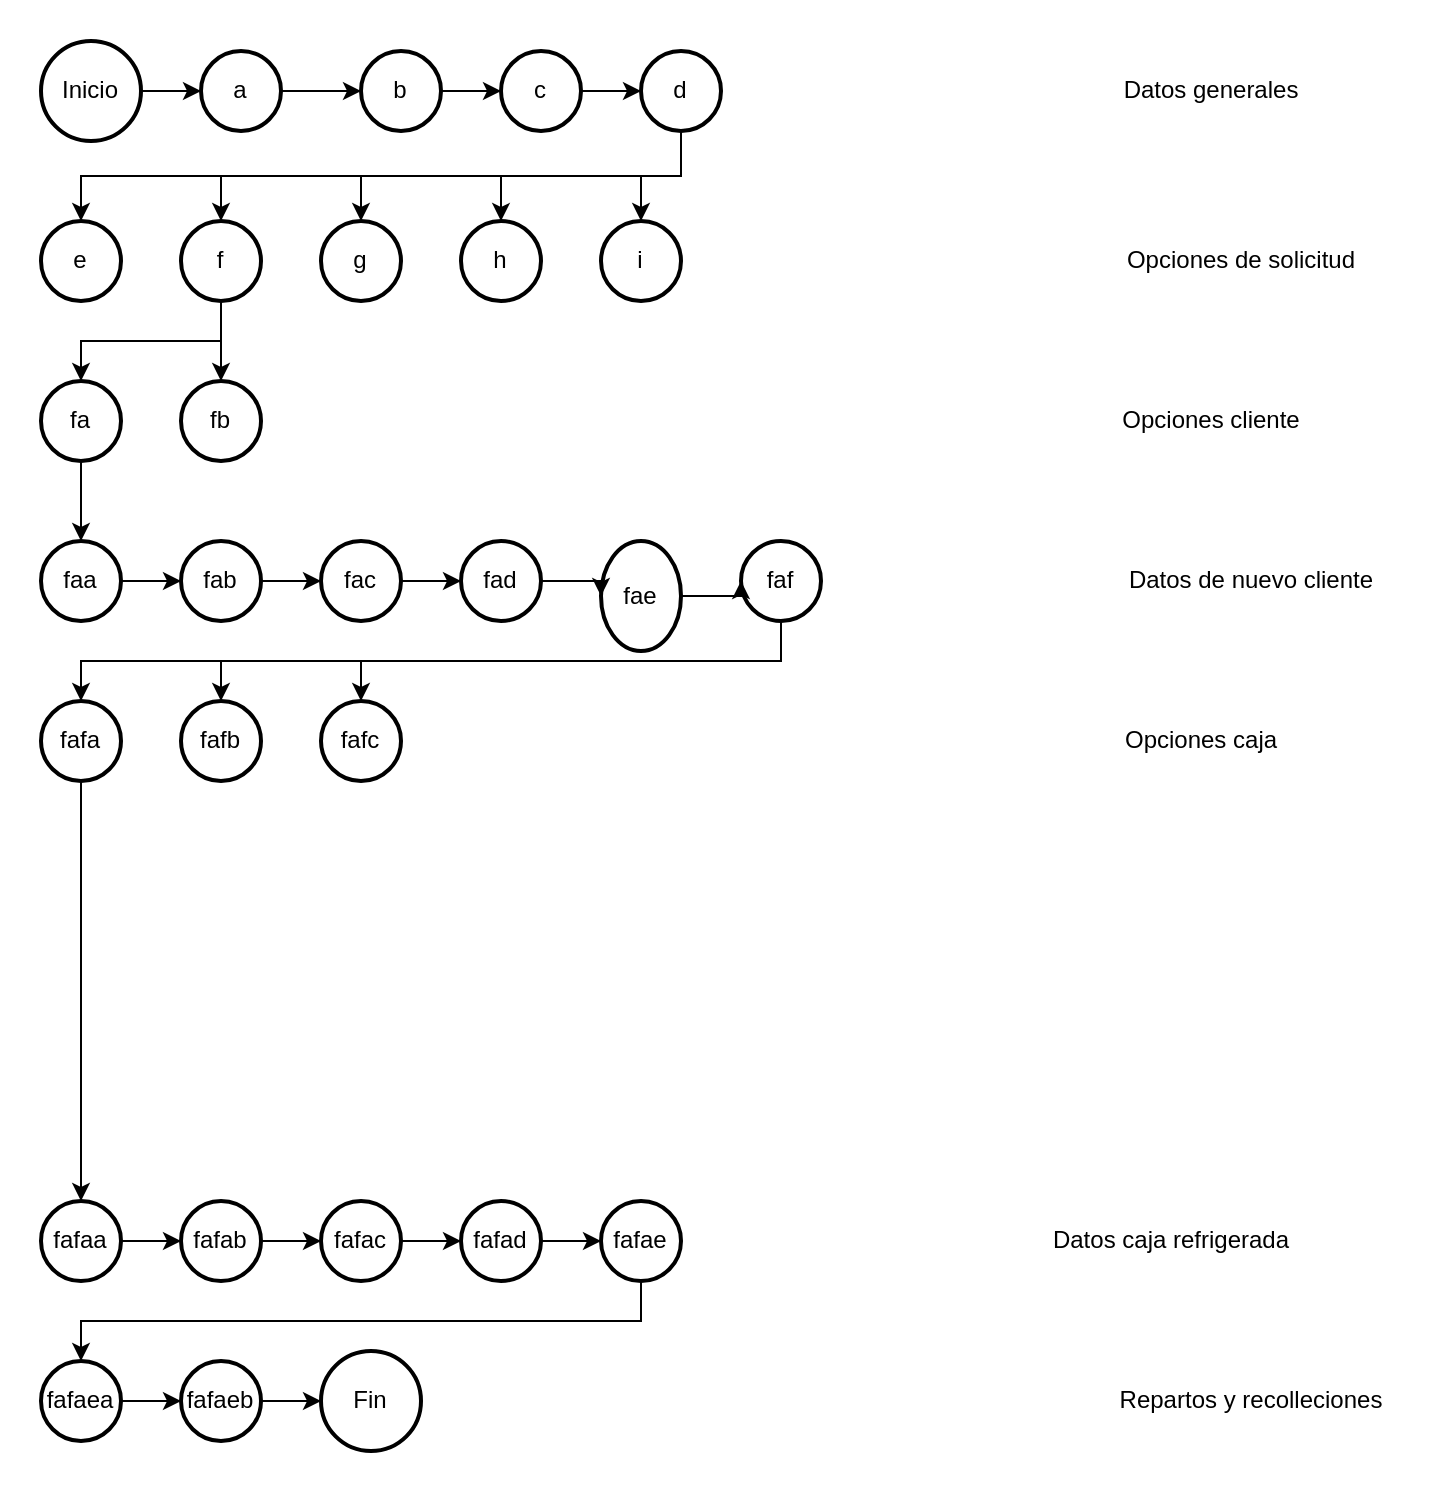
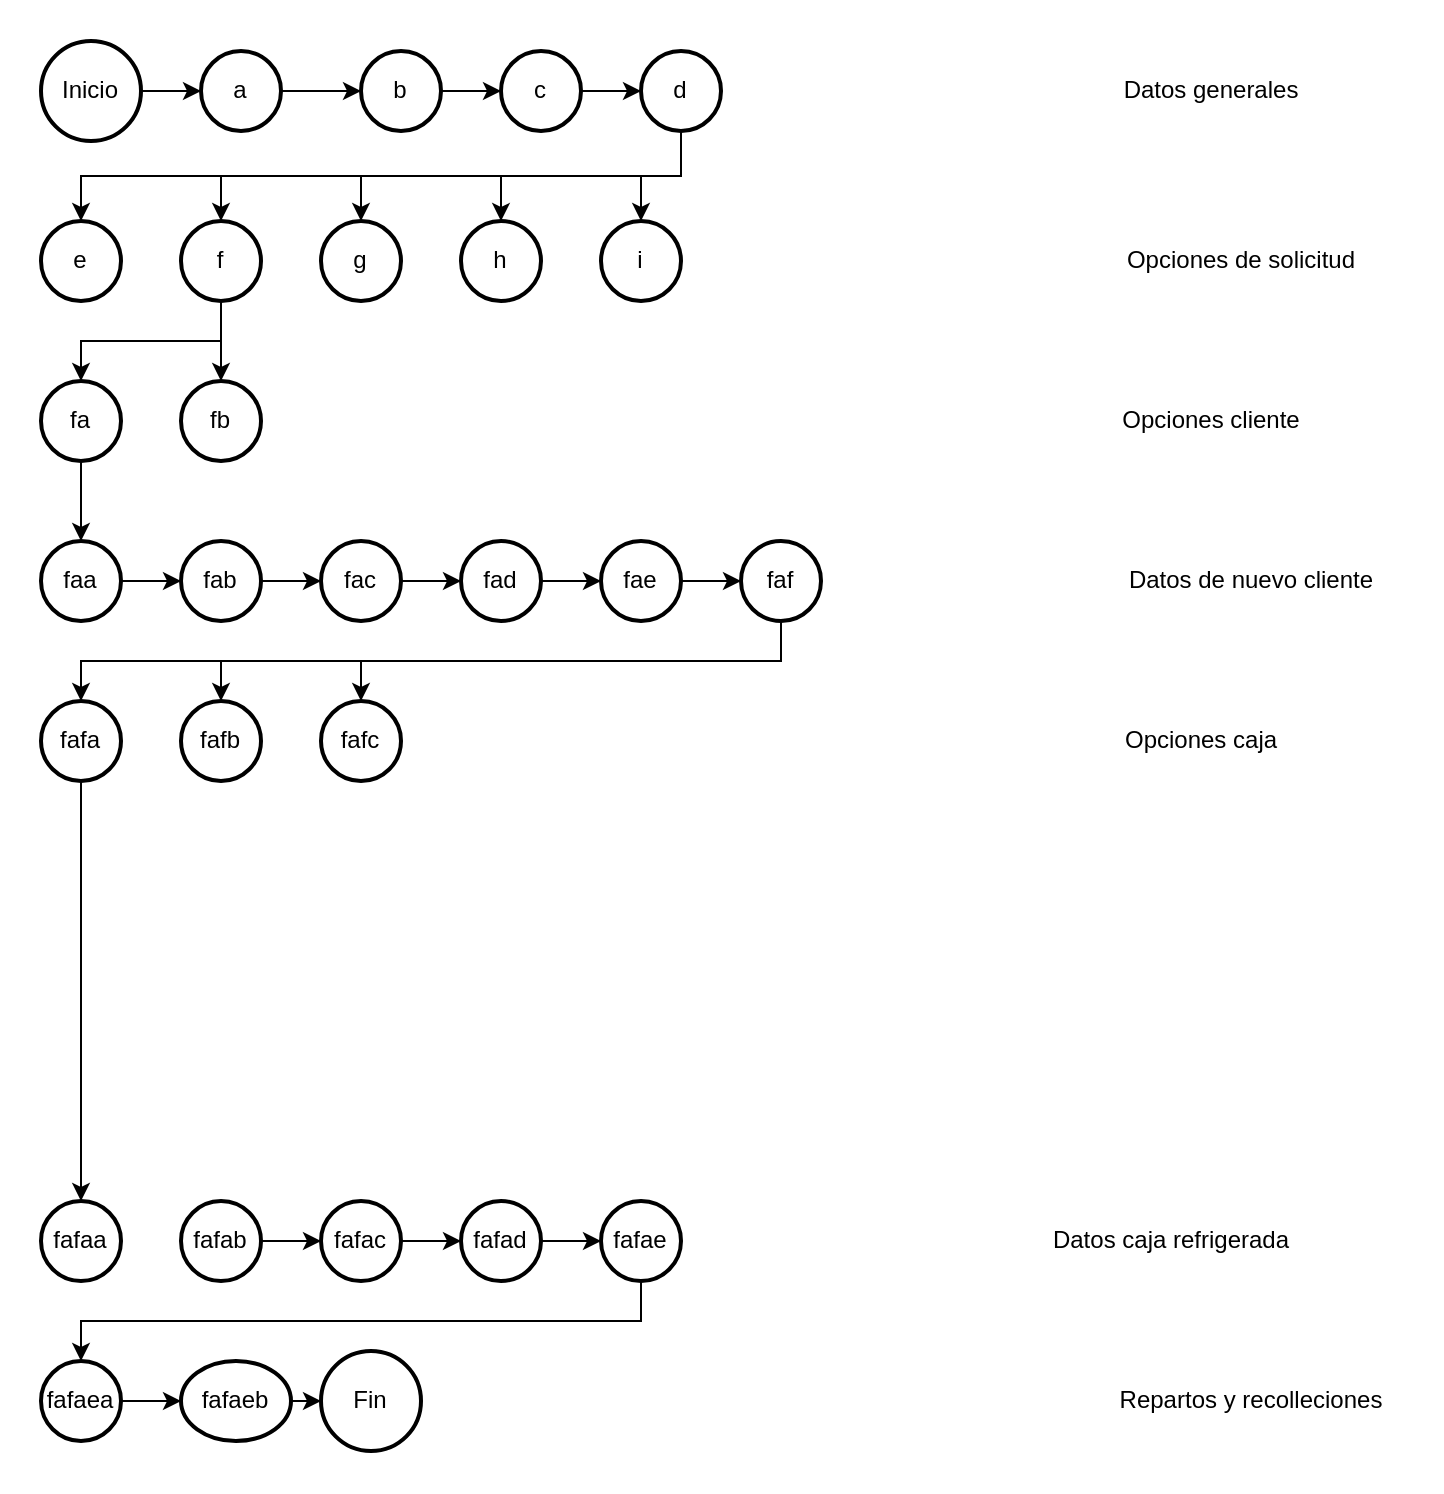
(641, 596) -> (641, 581)
(144, 1241) -> none
(221, 1401) -> (236, 1401)
